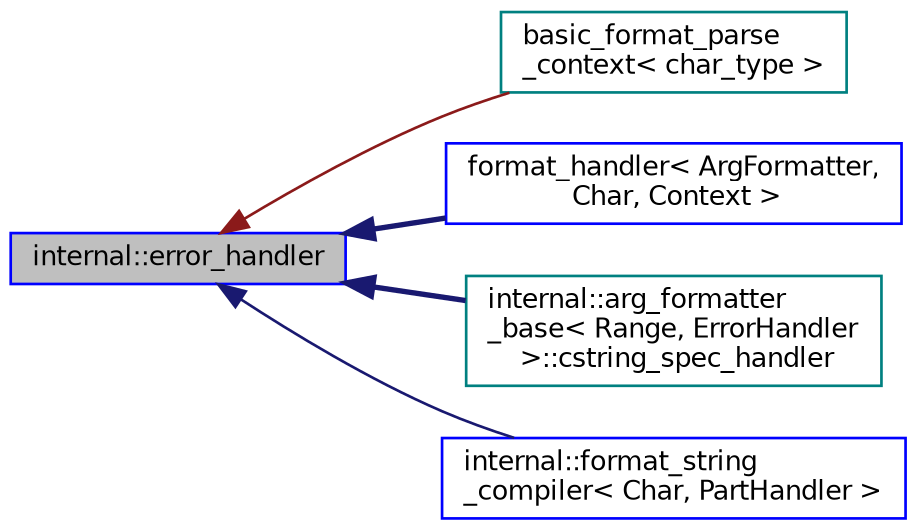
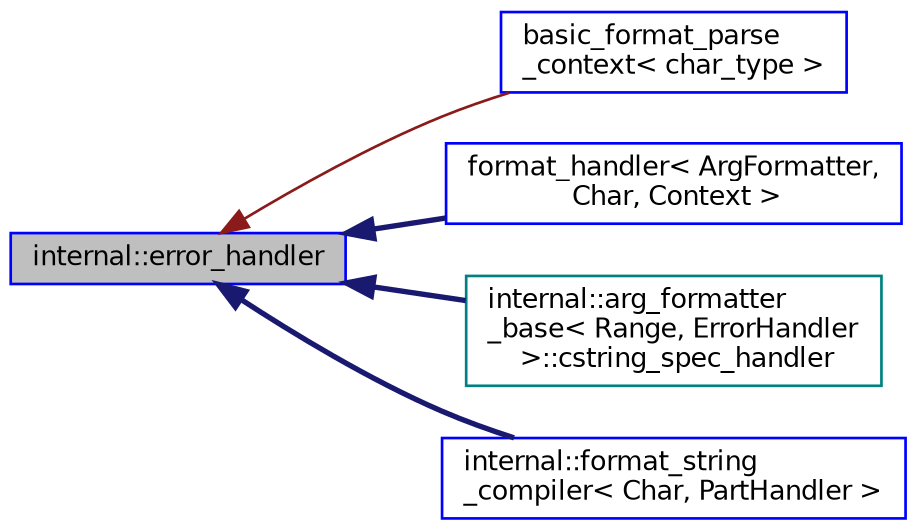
(674, 52) -> (674, 52)
(373, 378) -> (373, 378)
